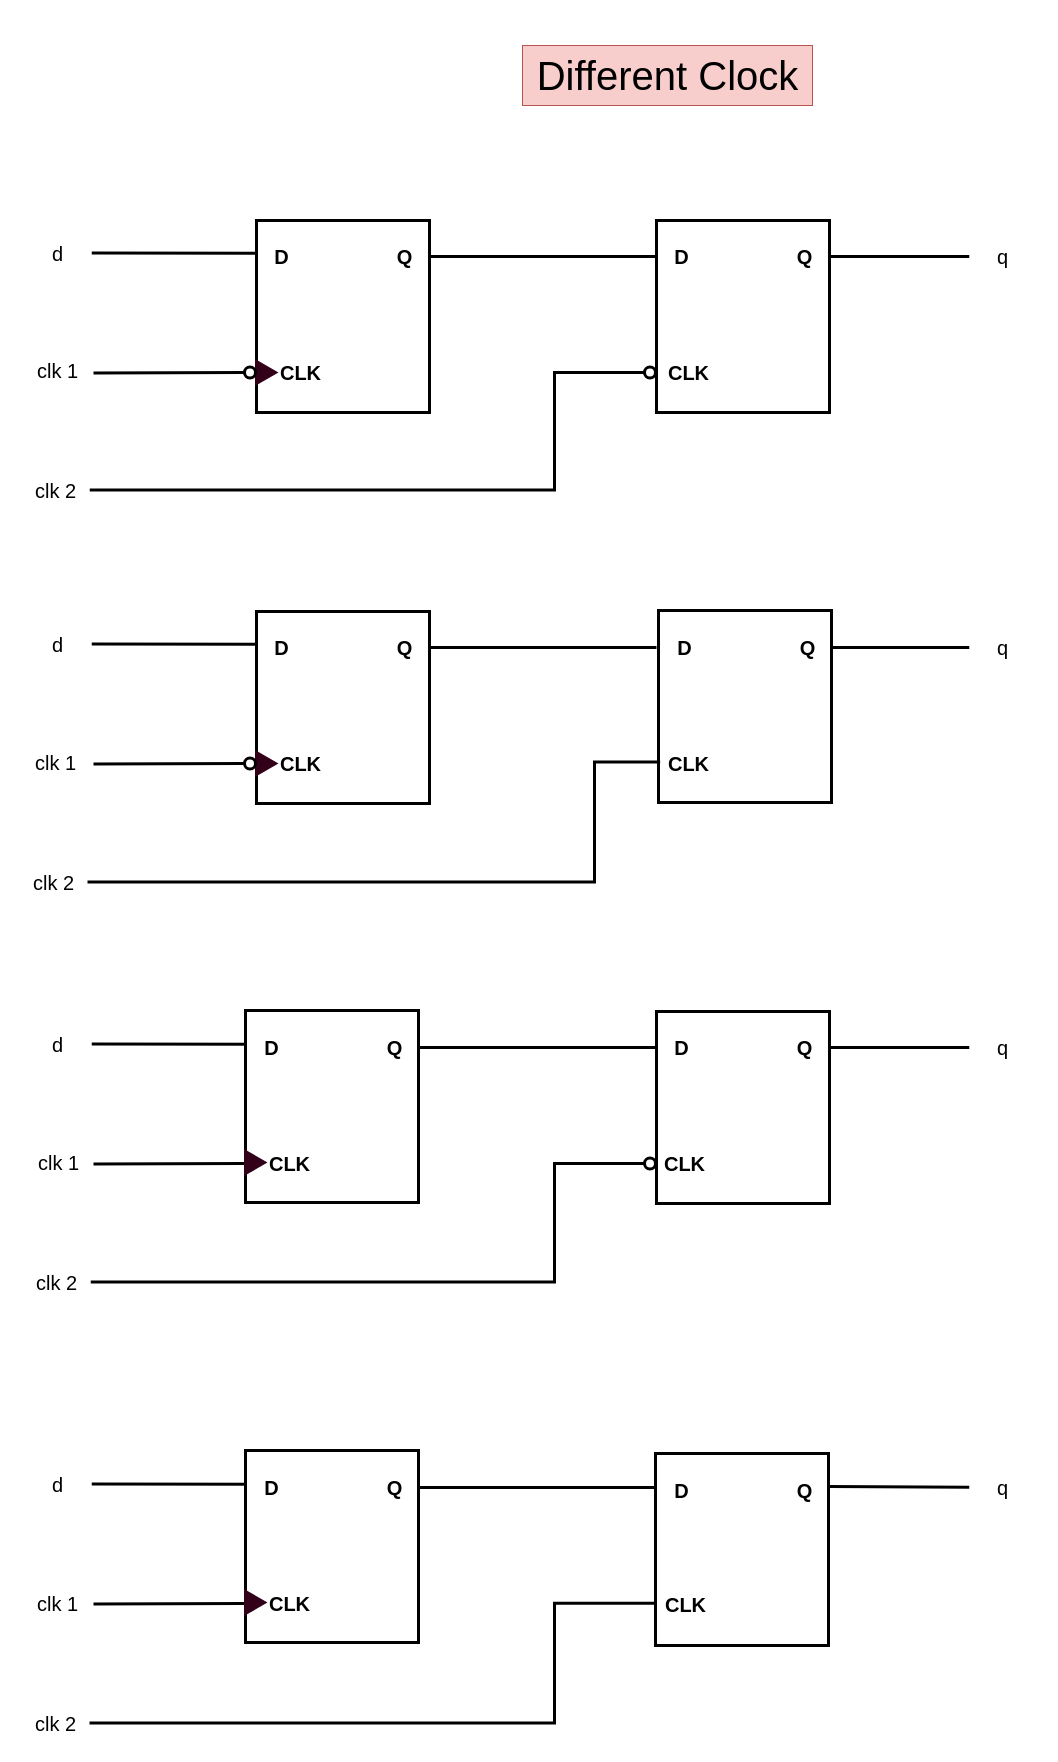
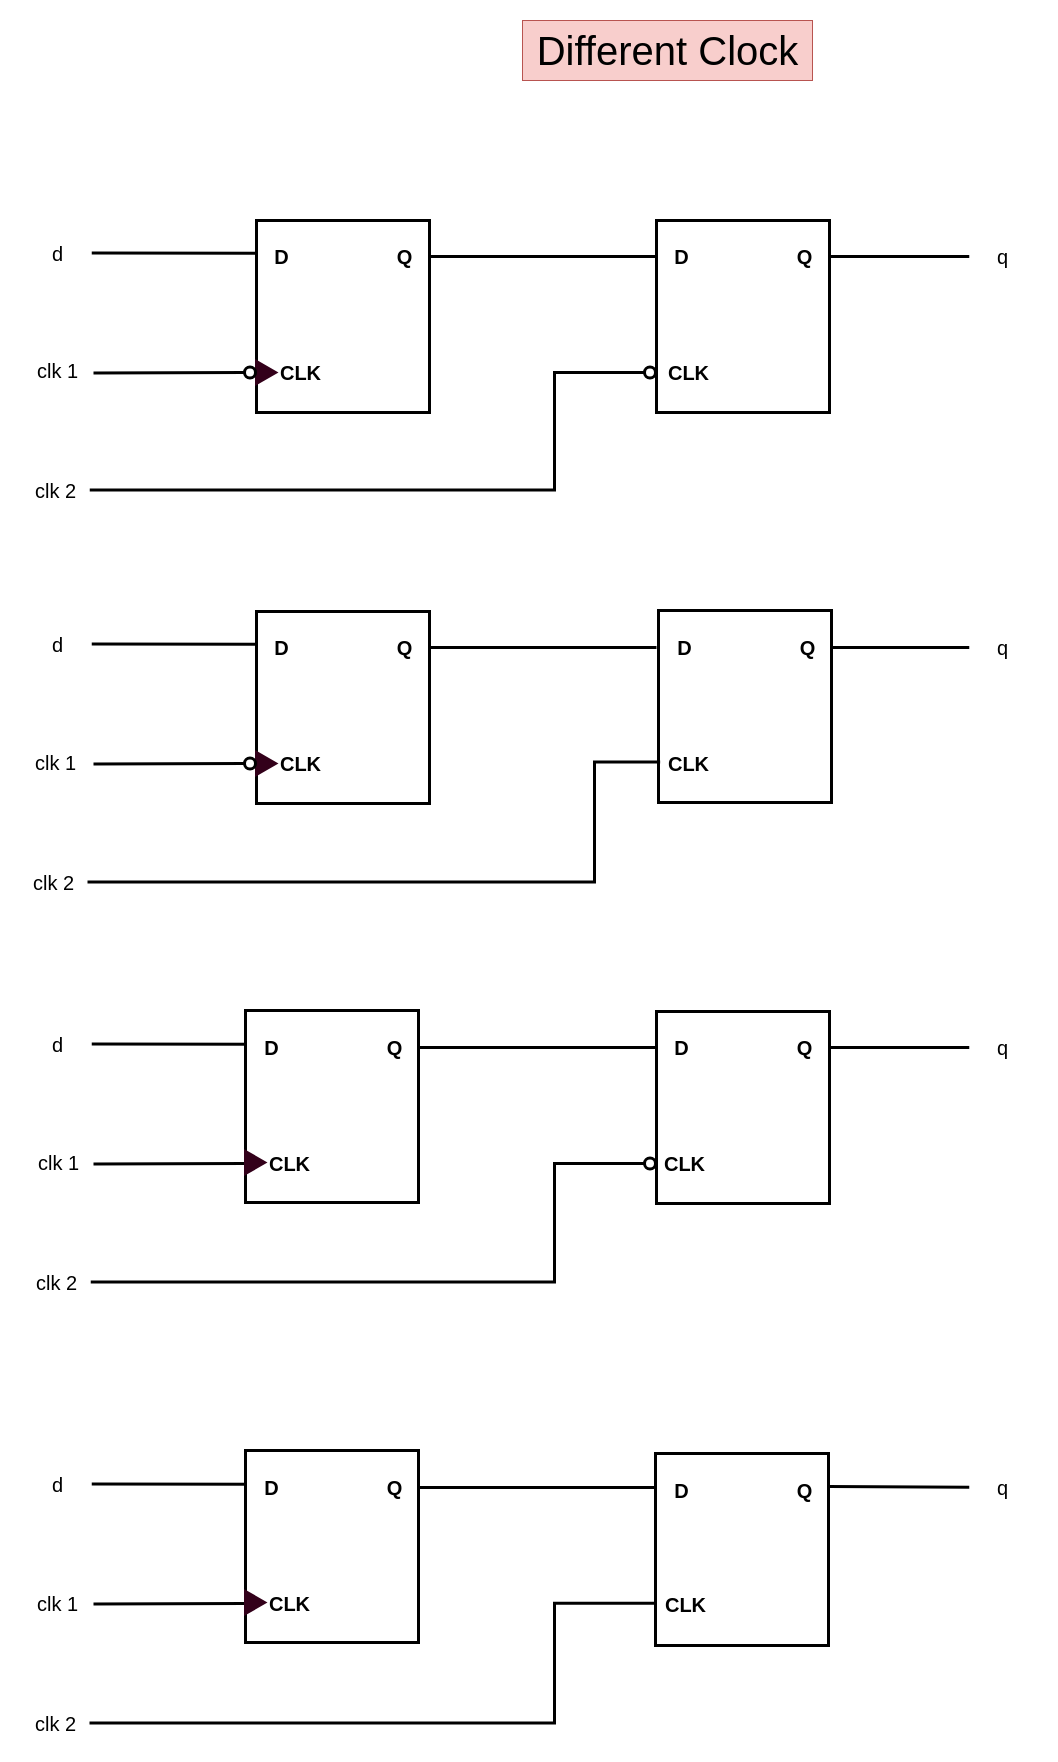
(668, 76) -> (668, 51)
